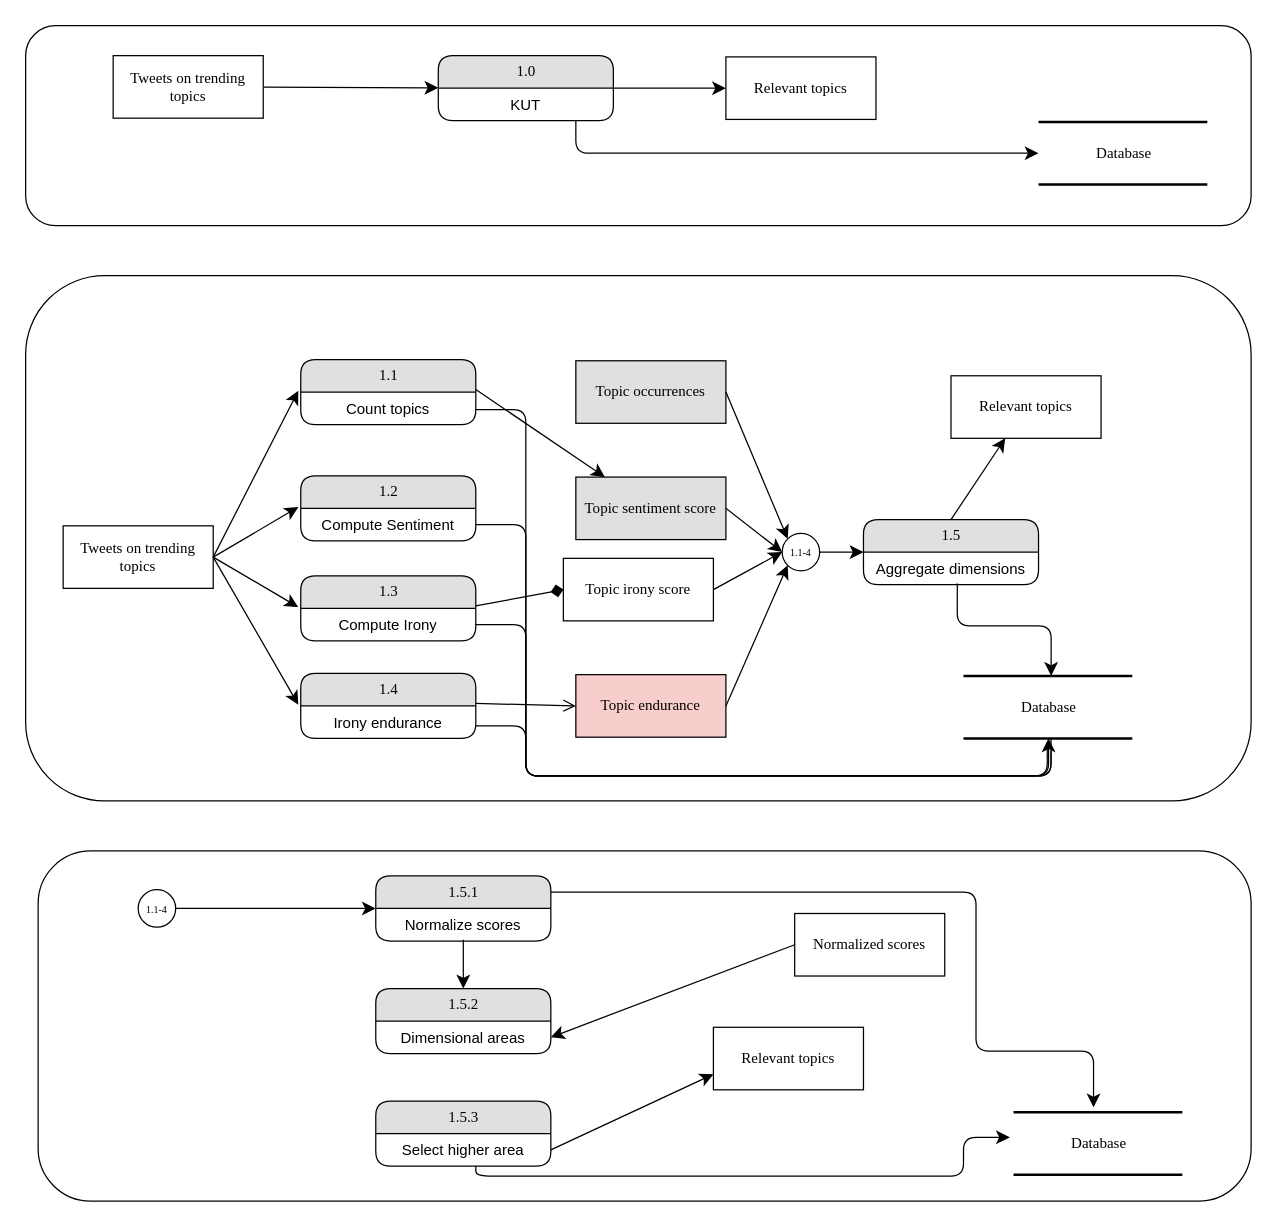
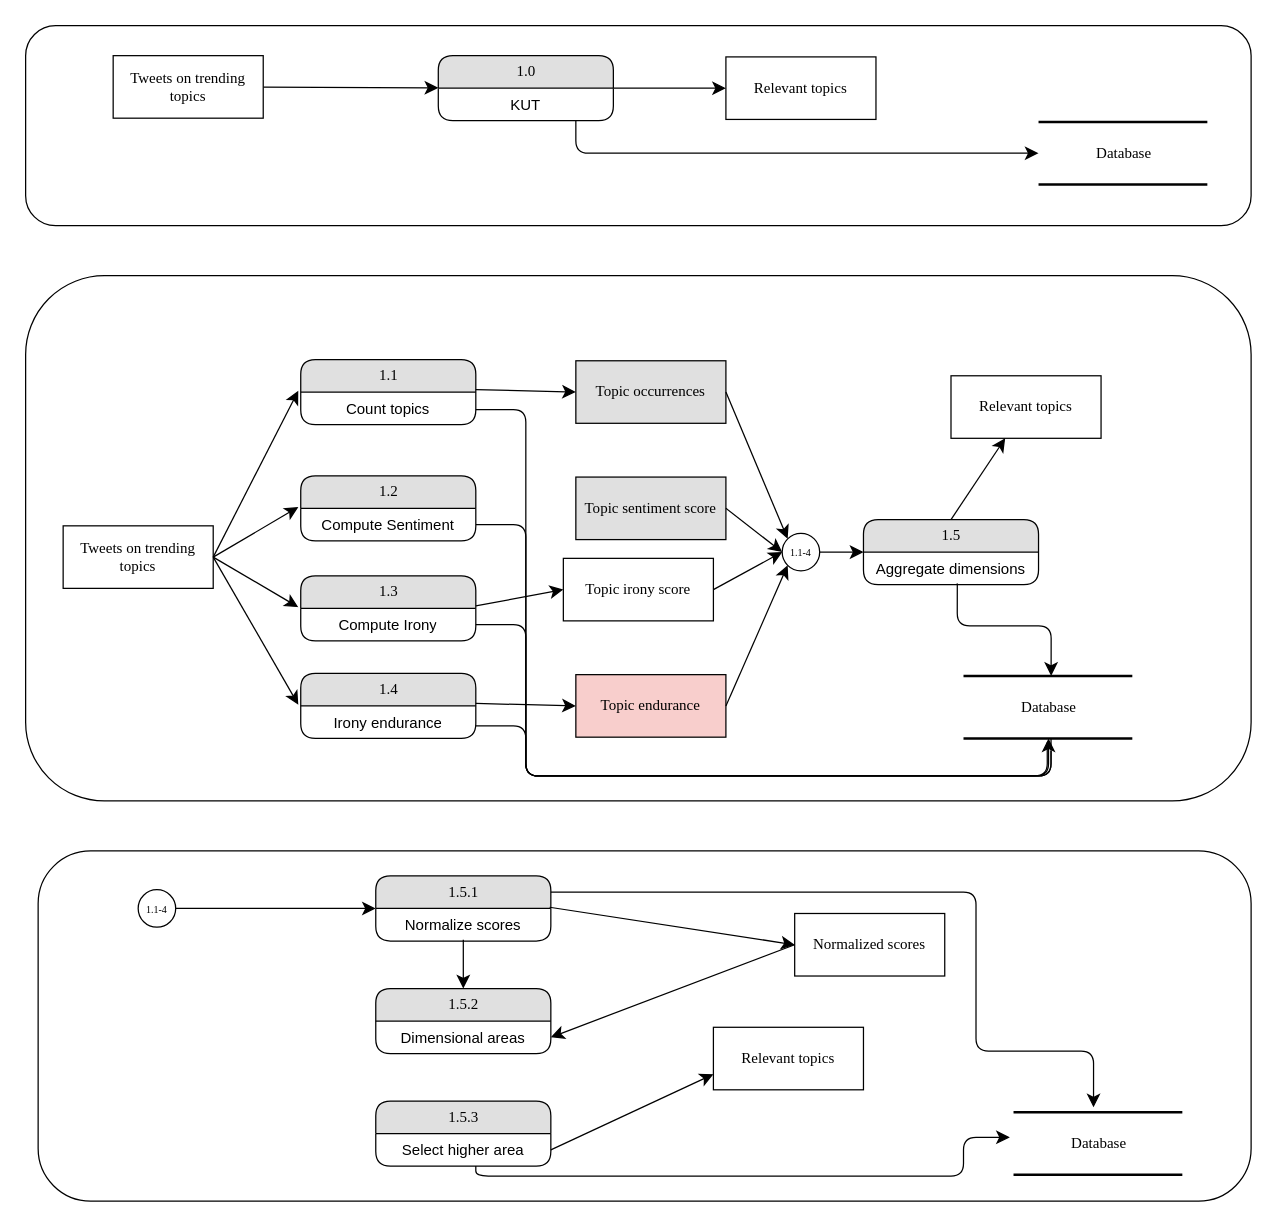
(552, 441) -> (521, 391)
(550, 592) -> (551, 592)
(567, 705) -> (564, 705)
none -> (668, 925)
